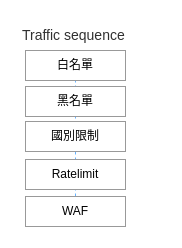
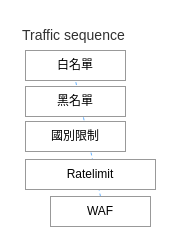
(76, 175) -> (91, 175)
(76, 212) -> (101, 212)
